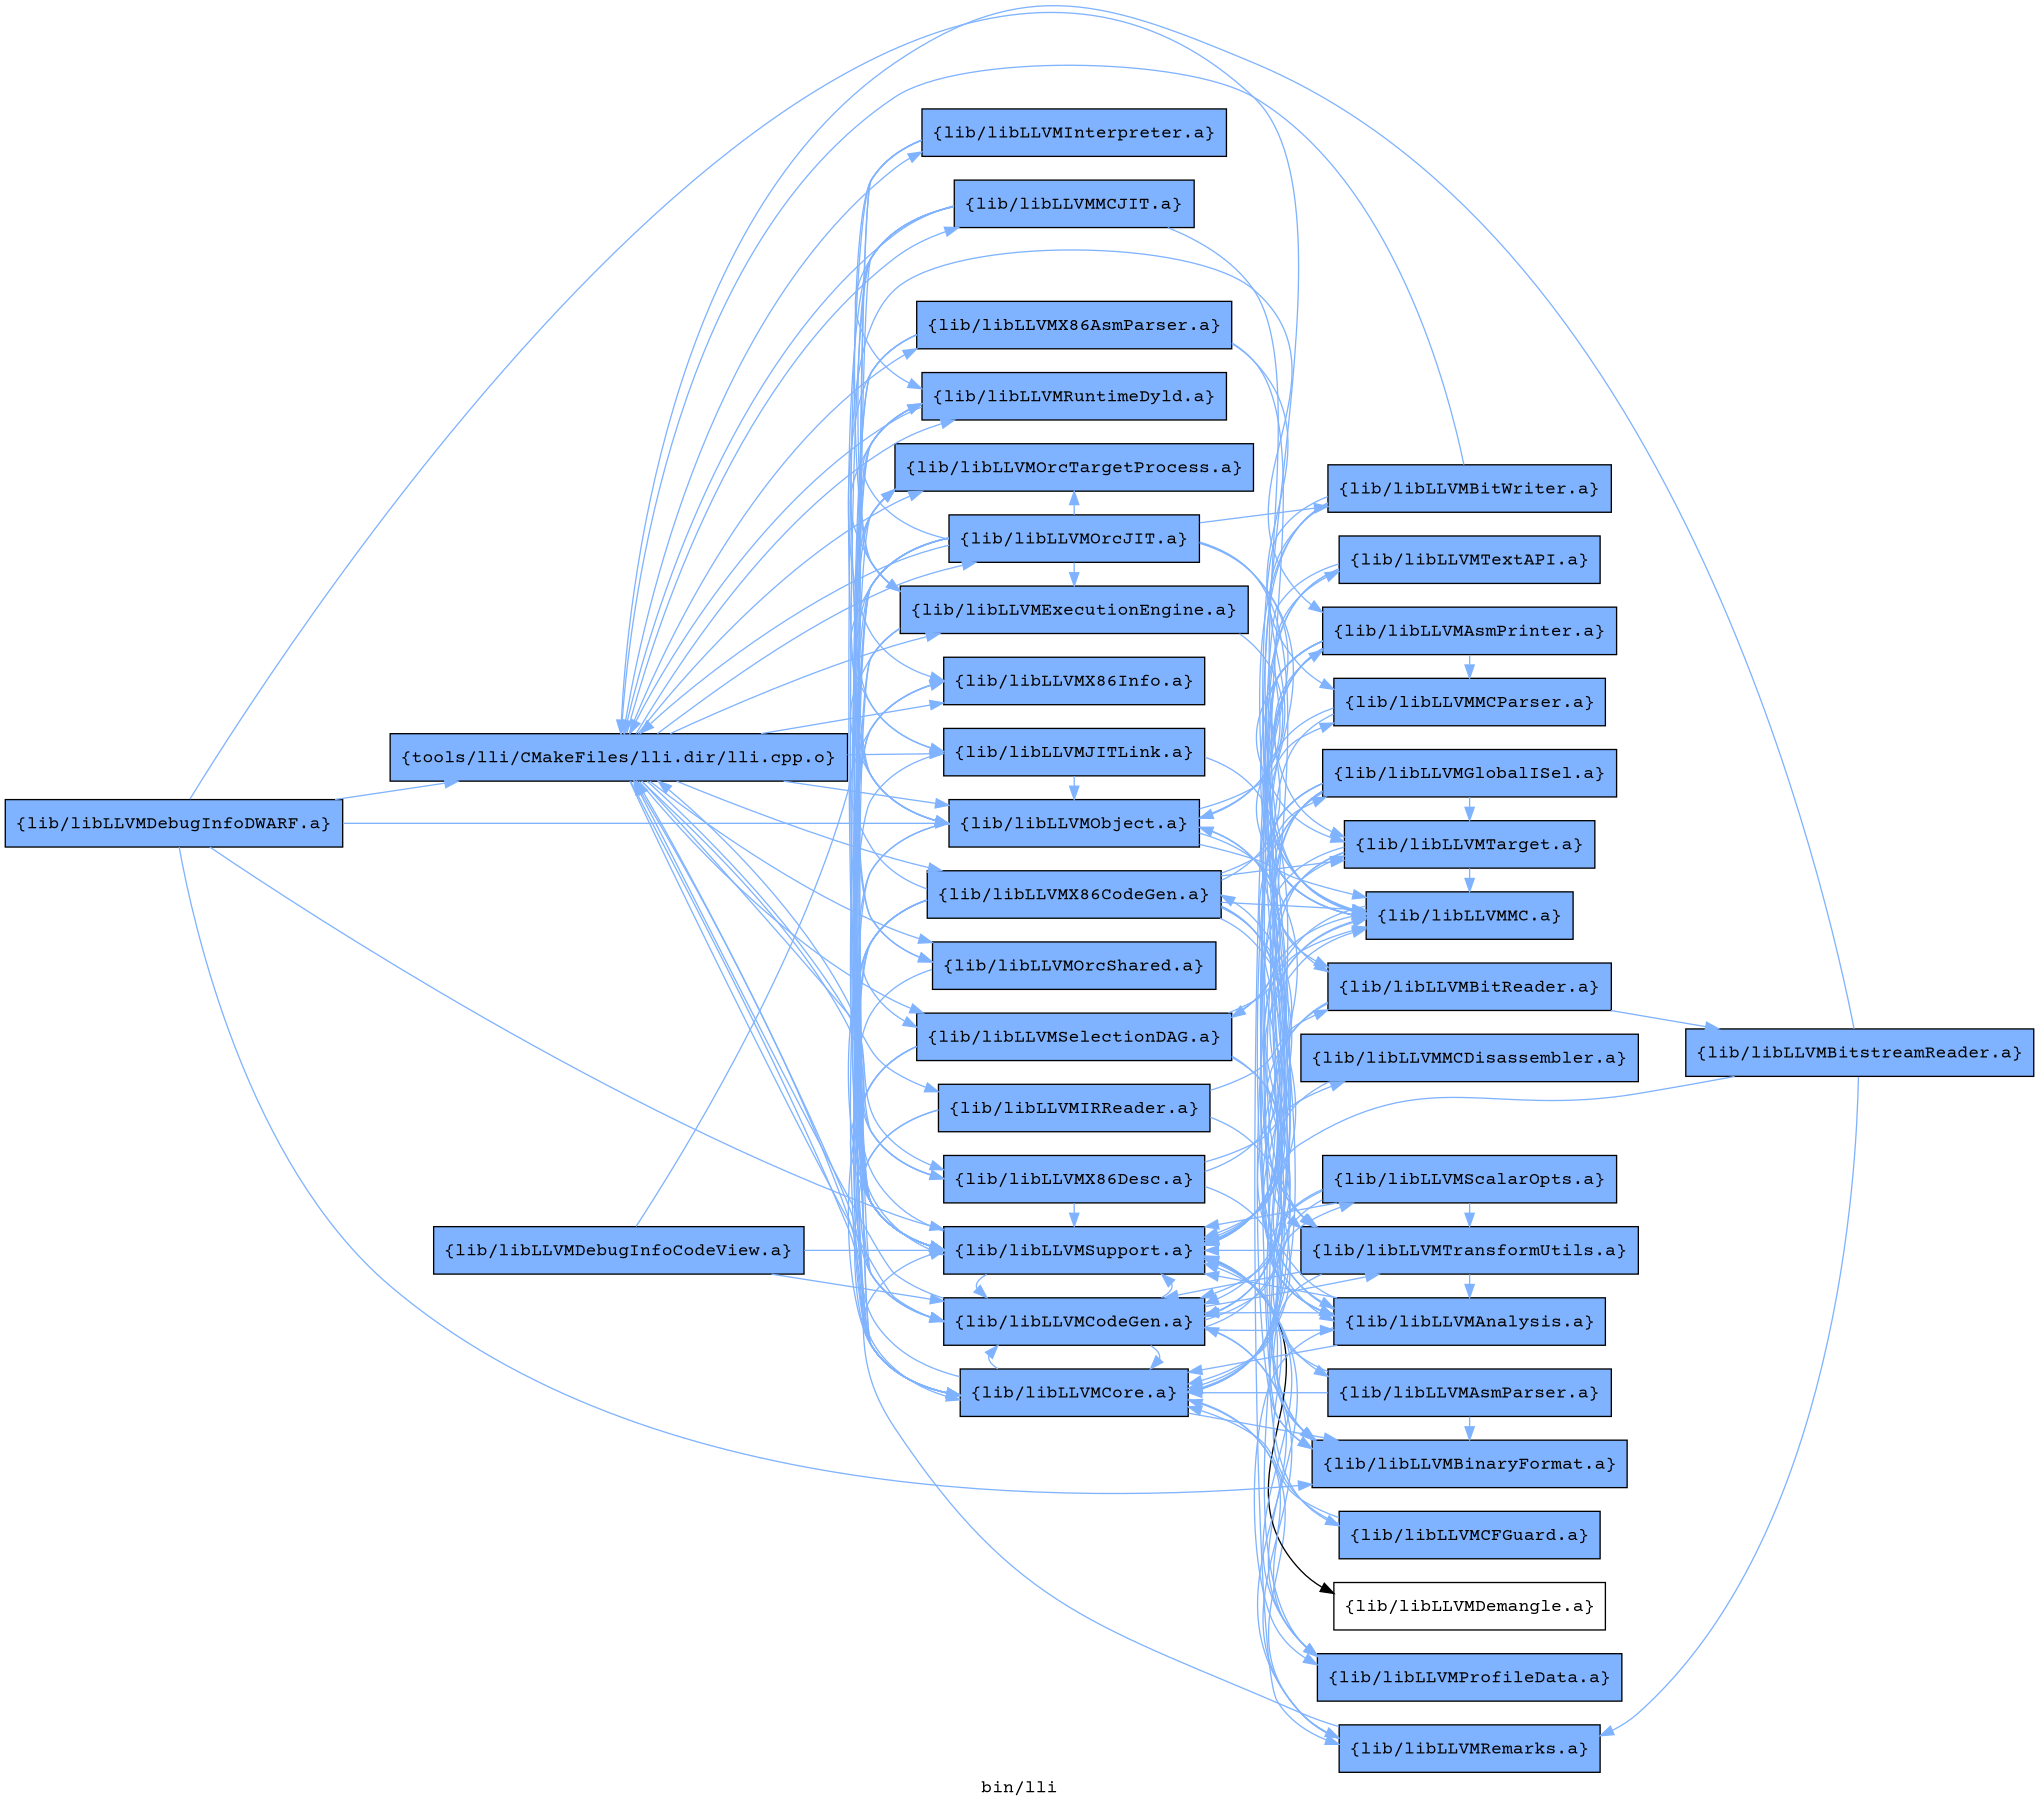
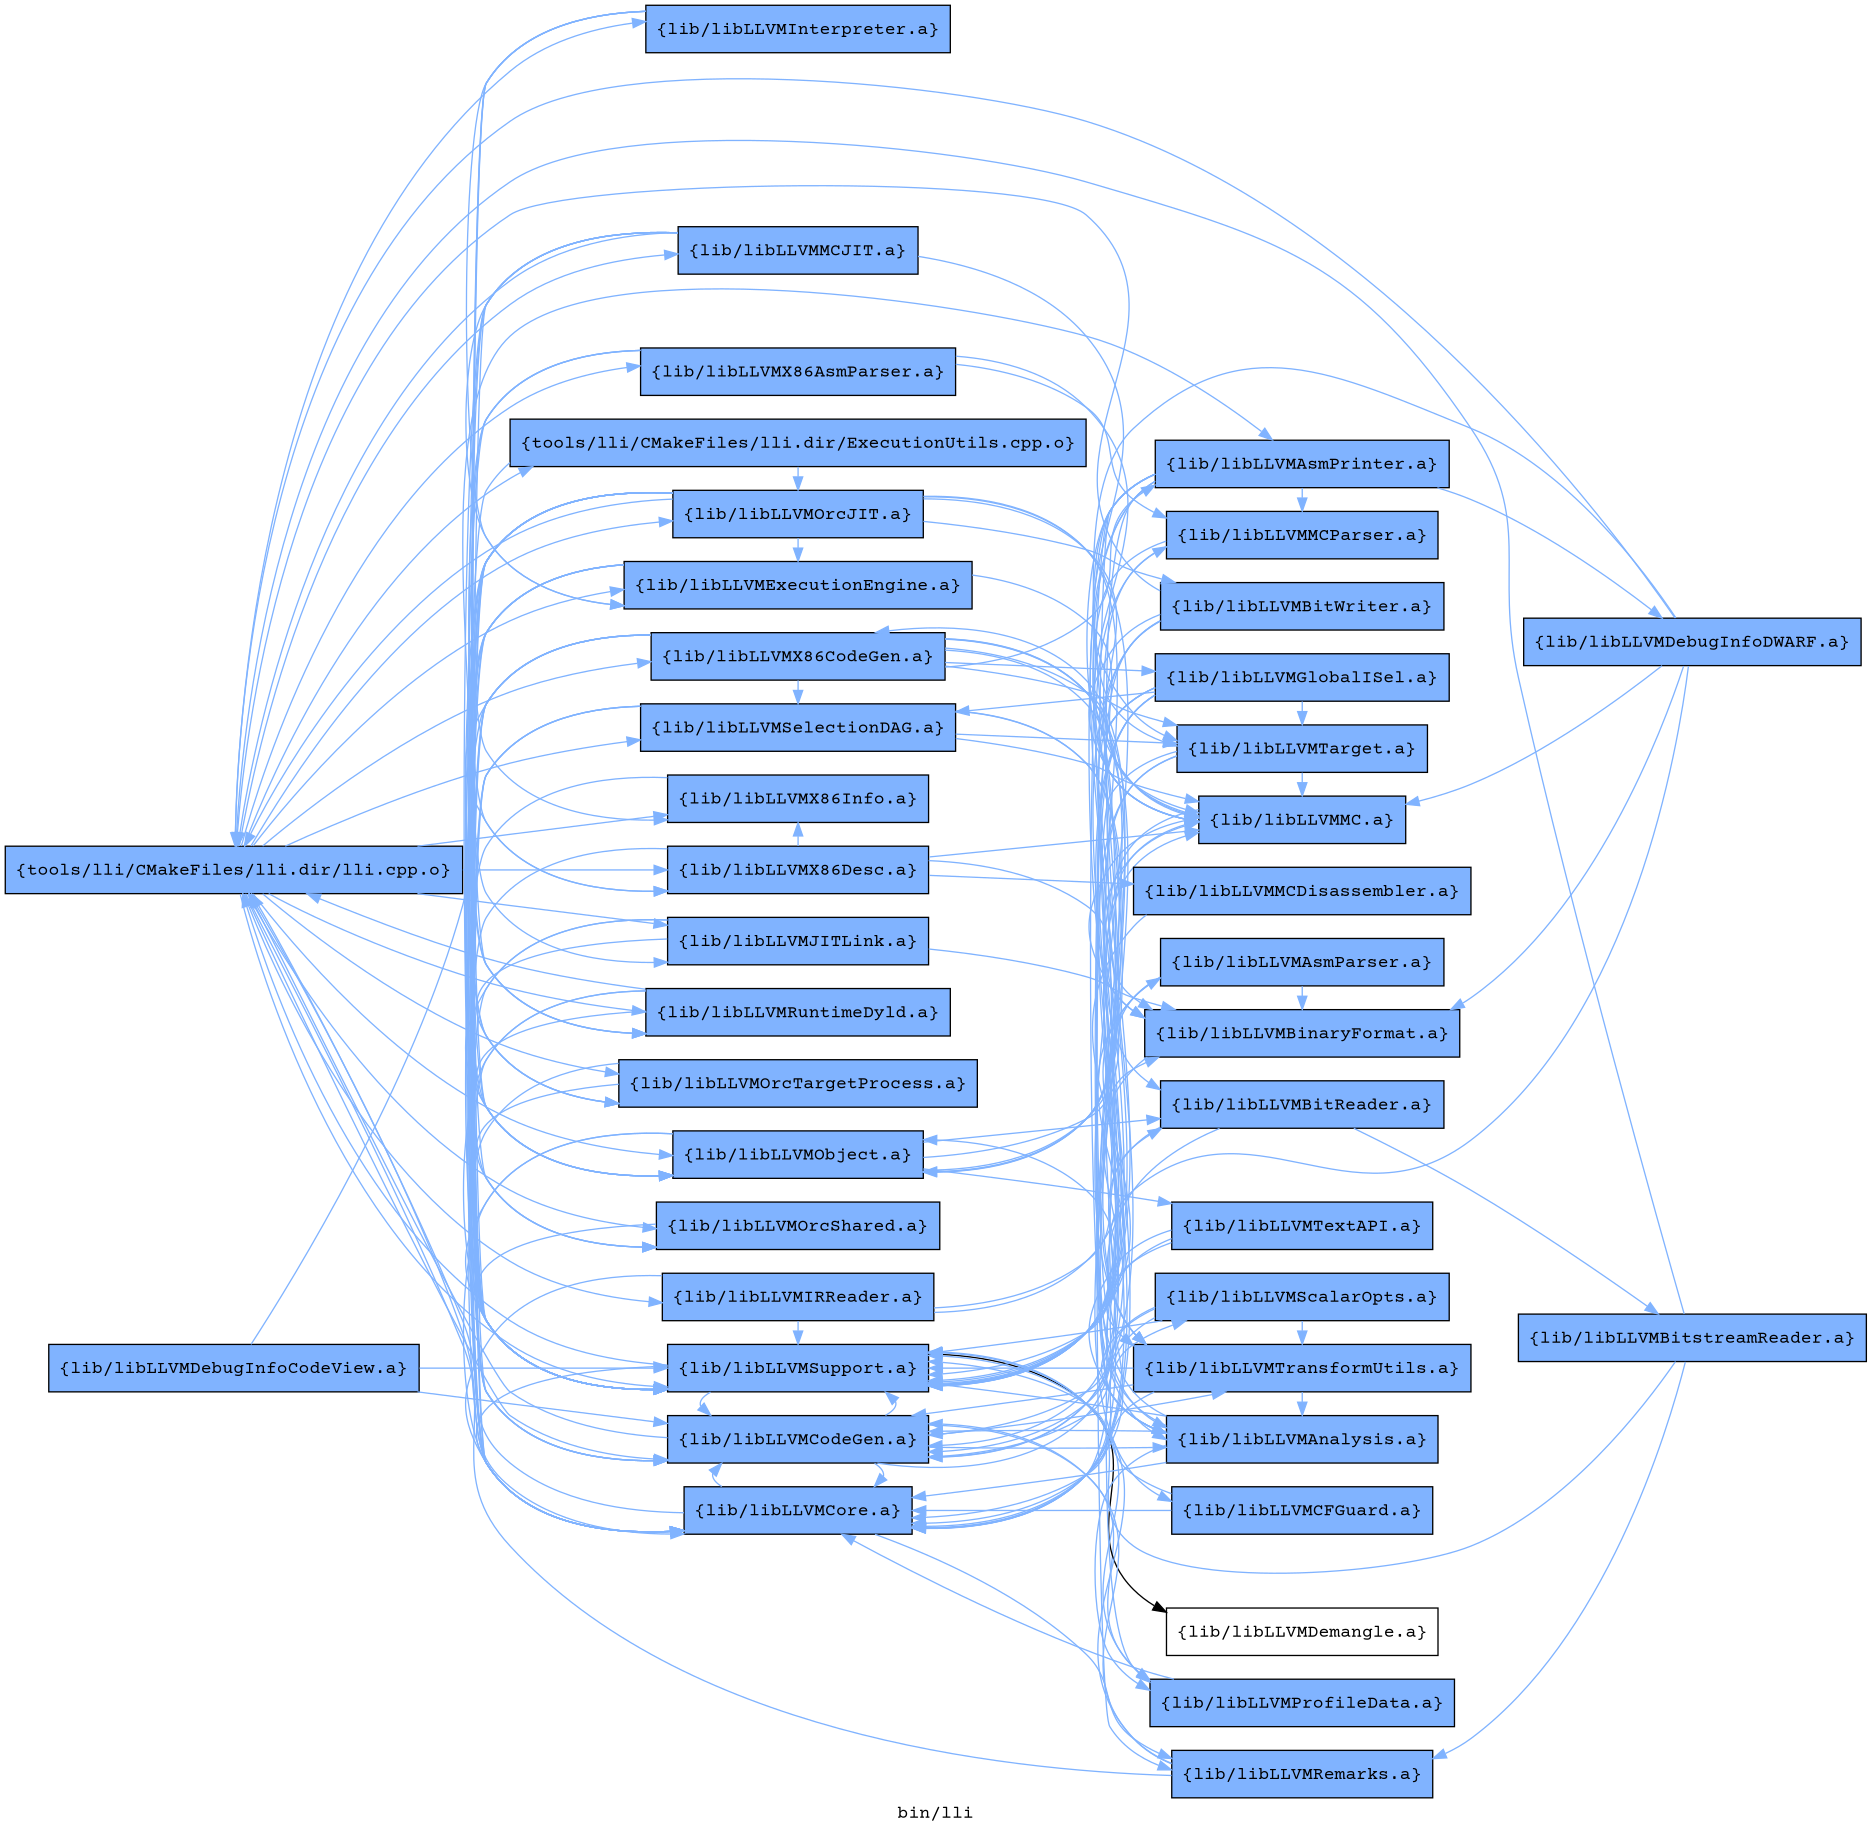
none -> (798, 443)
none -> (1549, 540)
(851, 786) -> (466, 937)
(1256, 1425) -> none
